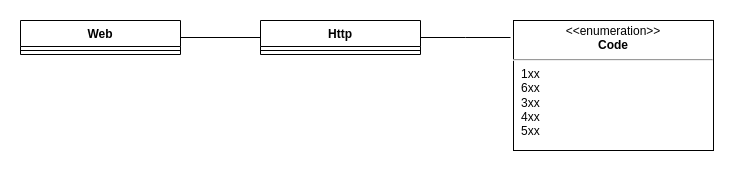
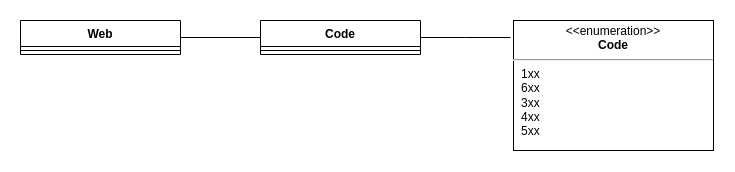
(340, 34) -> (340, 34)
